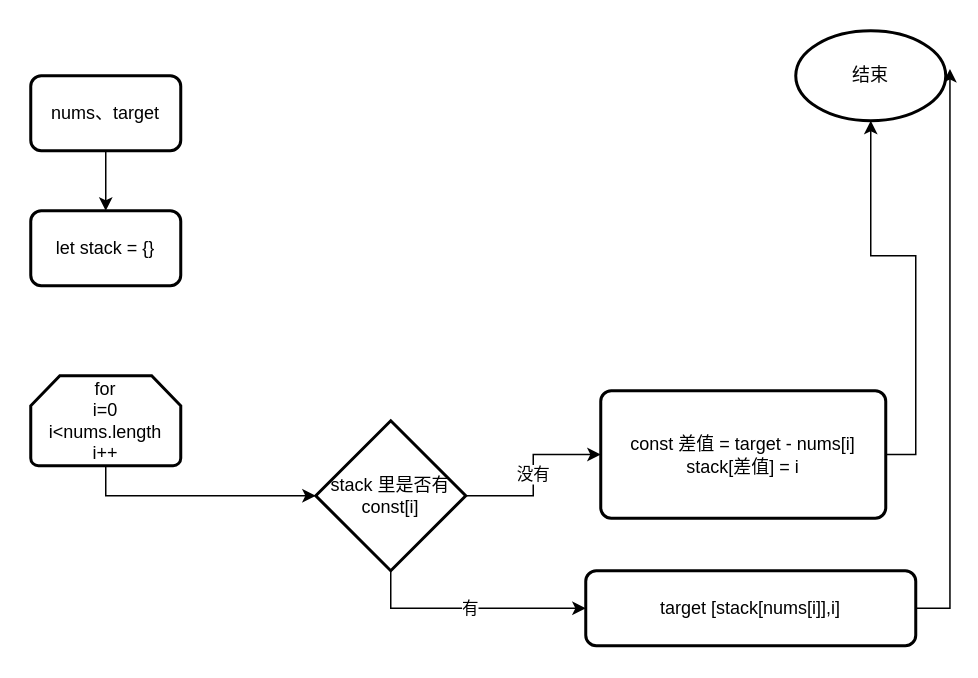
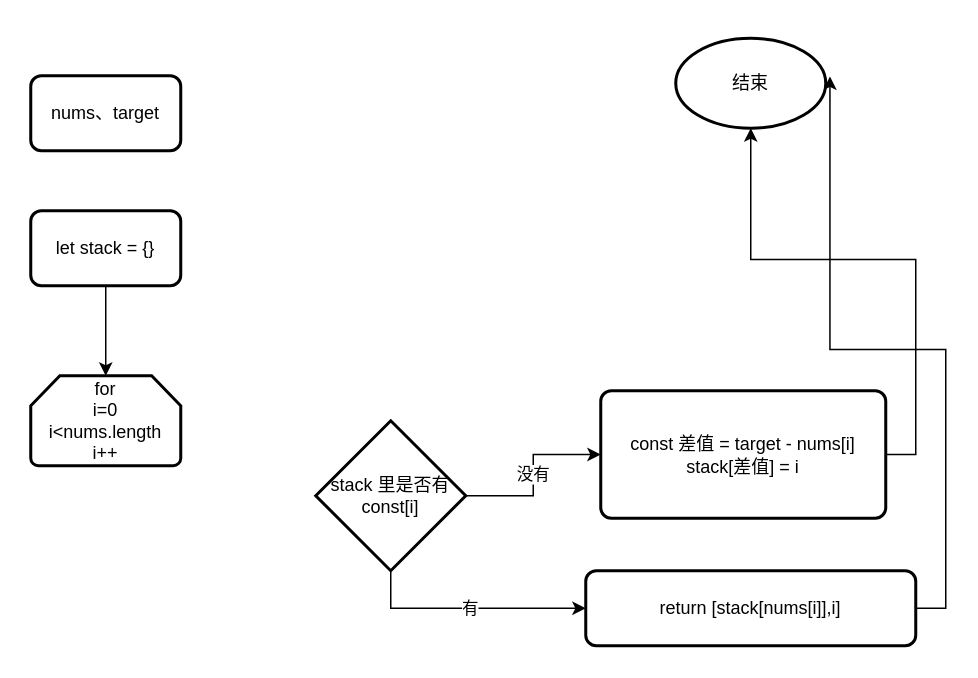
(871, 76) -> (751, 83)
(106, 176) -> none
none -> (106, 326)
(191, 496) -> none
(751, 608) -> (751, 608)
